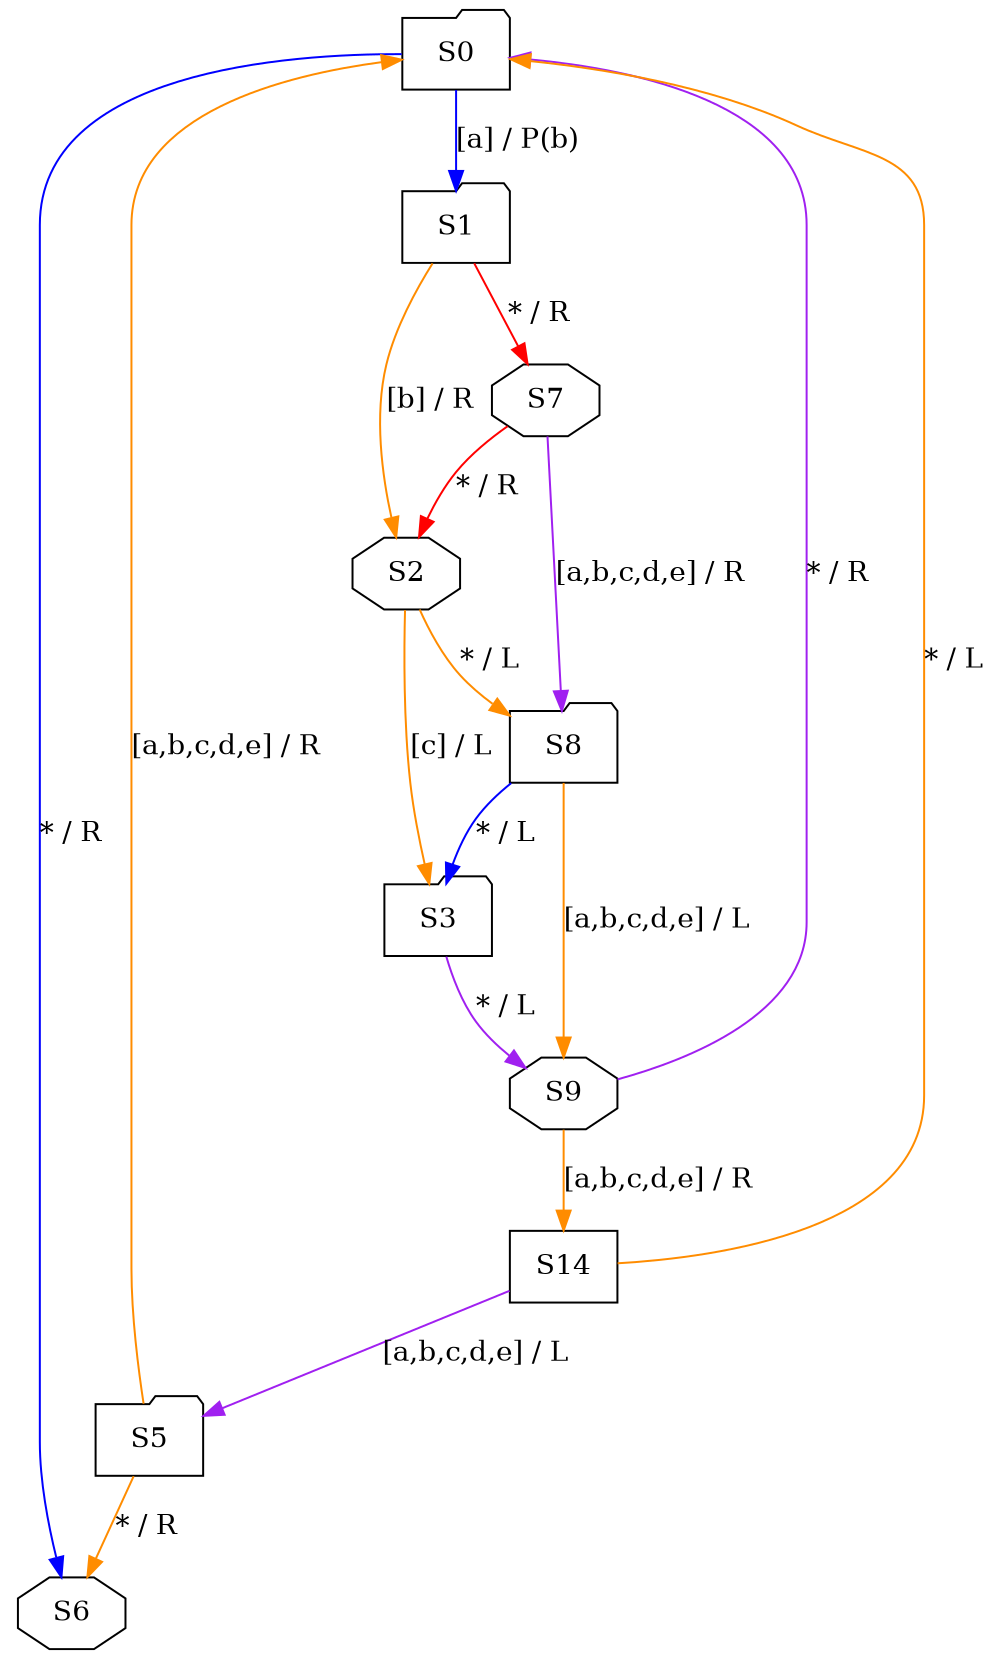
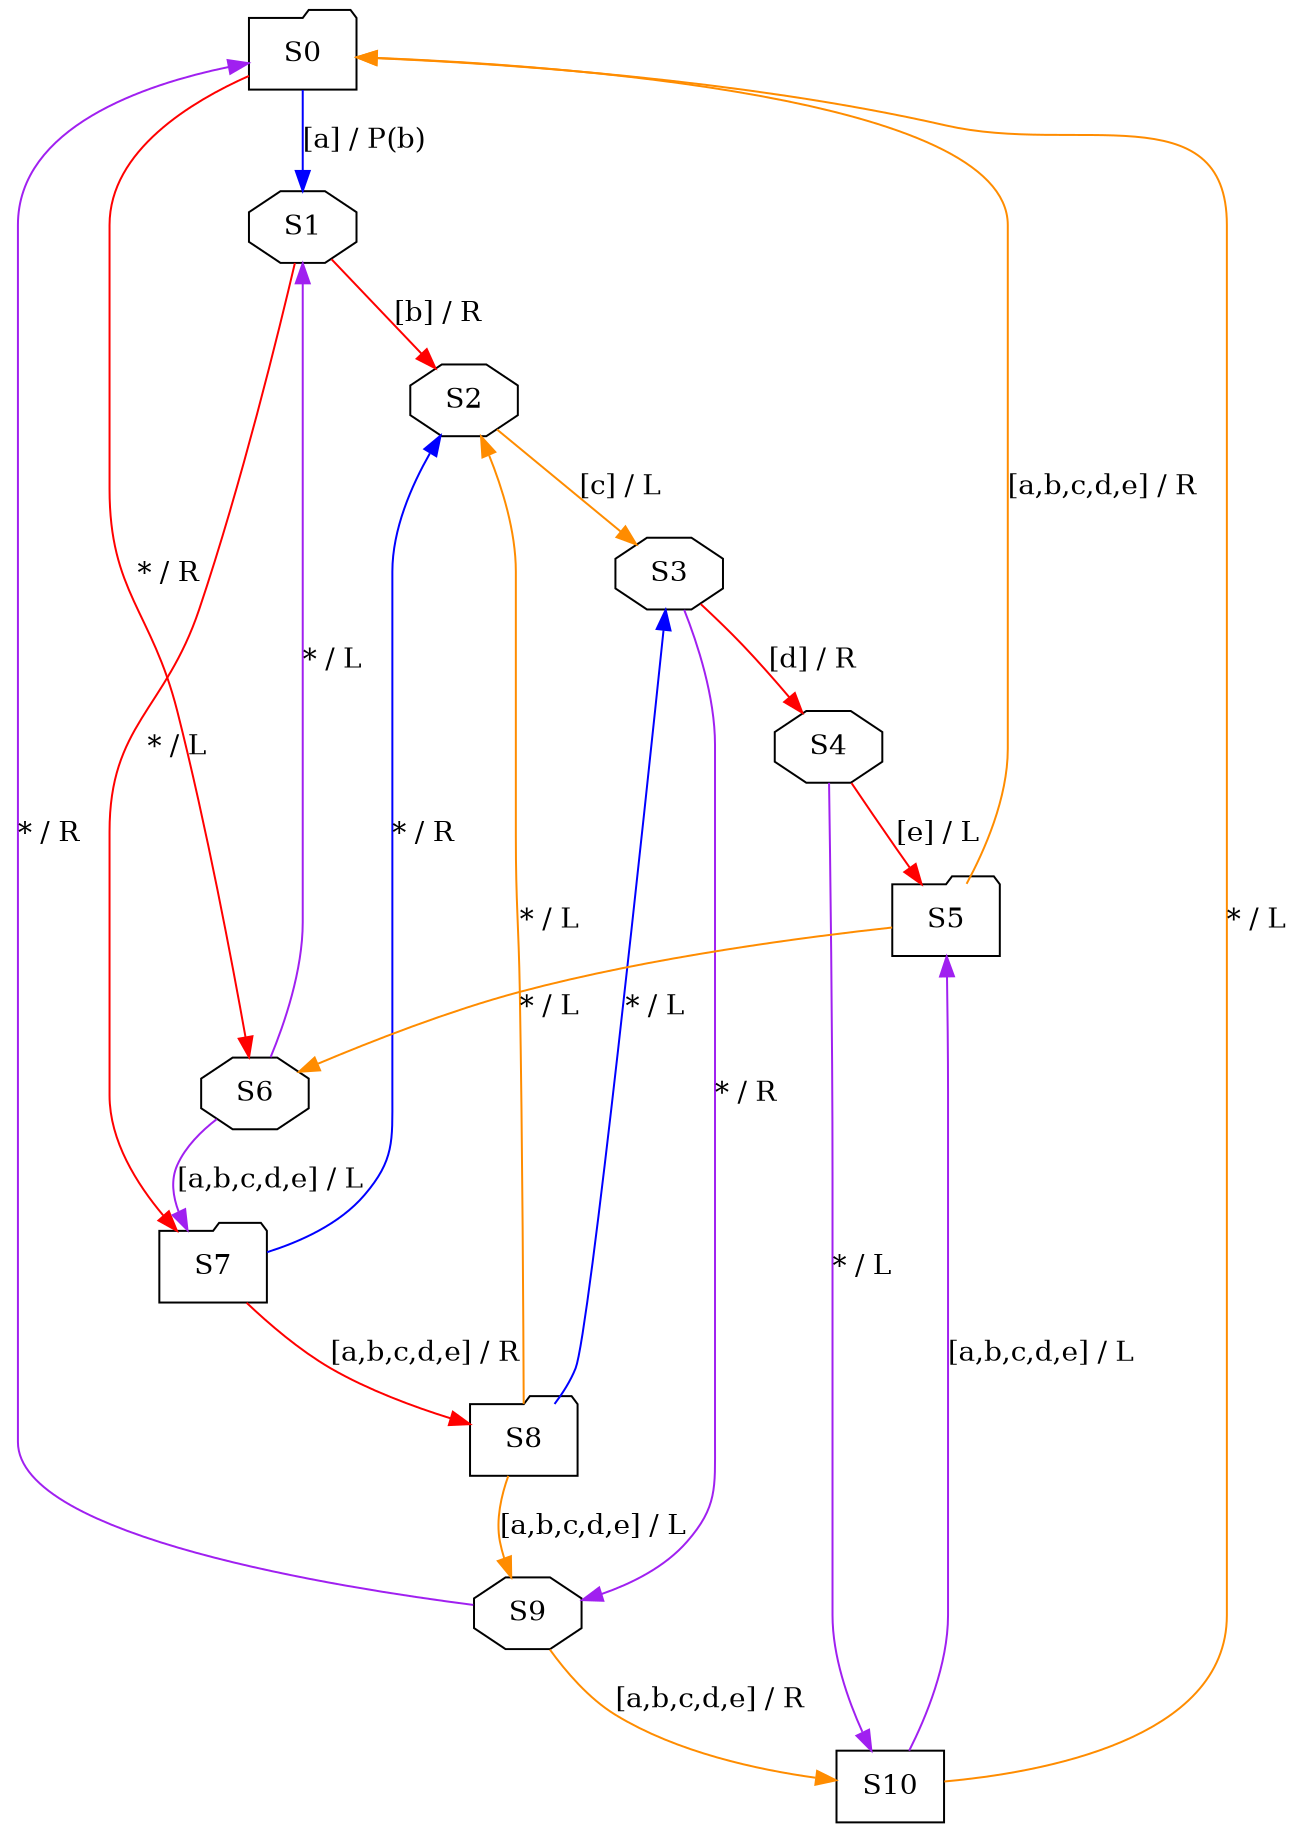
(456, 227) -> (303, 227)
(539, 314) -> (177, 747)
(383, 386) -> (377, 306)
(546, 400) -> (213, 1267)
(461, 467) -> (392, 881)
(554, 563) -> (341, 1374)
(449, 662) -> (518, 928)
(40, 672) -> (113, 533)
none -> (303, 673)
none -> (829, 747)
(438, 920) -> (669, 574)
(506, 1007) -> (746, 1093)
none -> (180, 1159)
(564, 1267) -> (890, 1787)
(146, 1527) -> (550, 1007)
